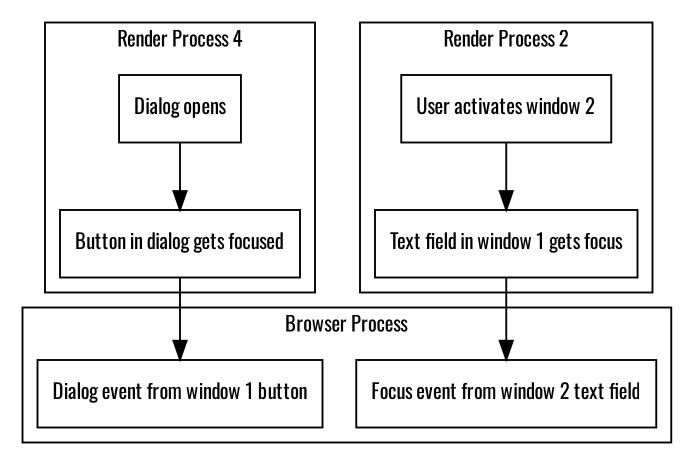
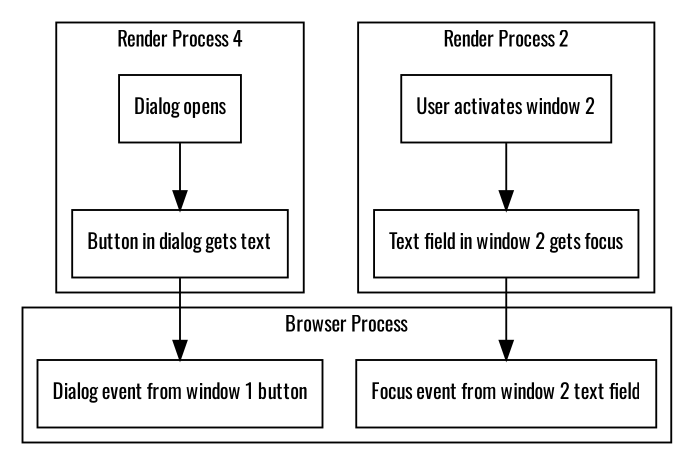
(180, 244) -> (180, 244)
(506, 244) -> (506, 244)
